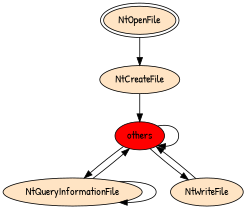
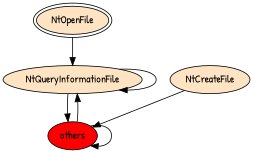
(140, 47) -> (73, 47)
(207, 192) -> none
